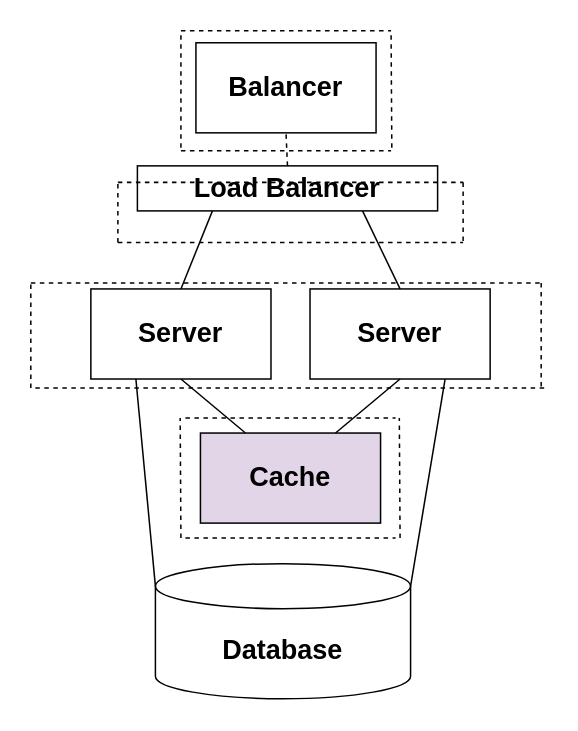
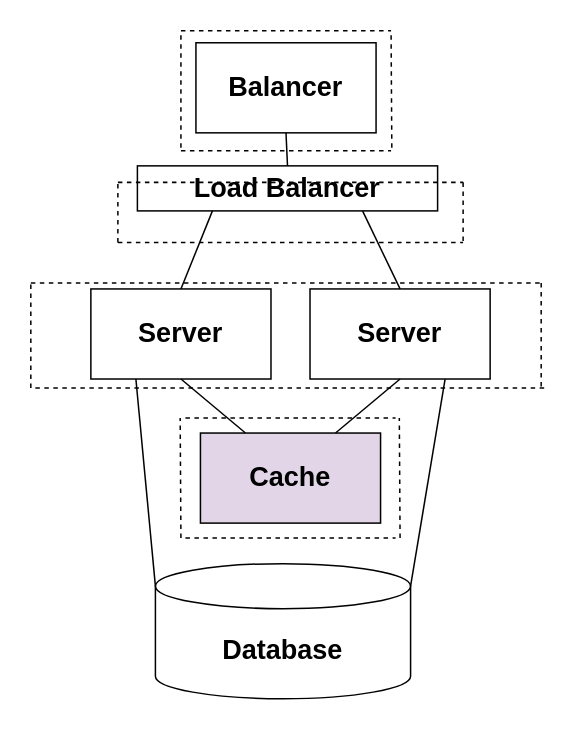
(286, 148) -> (286, 148)
